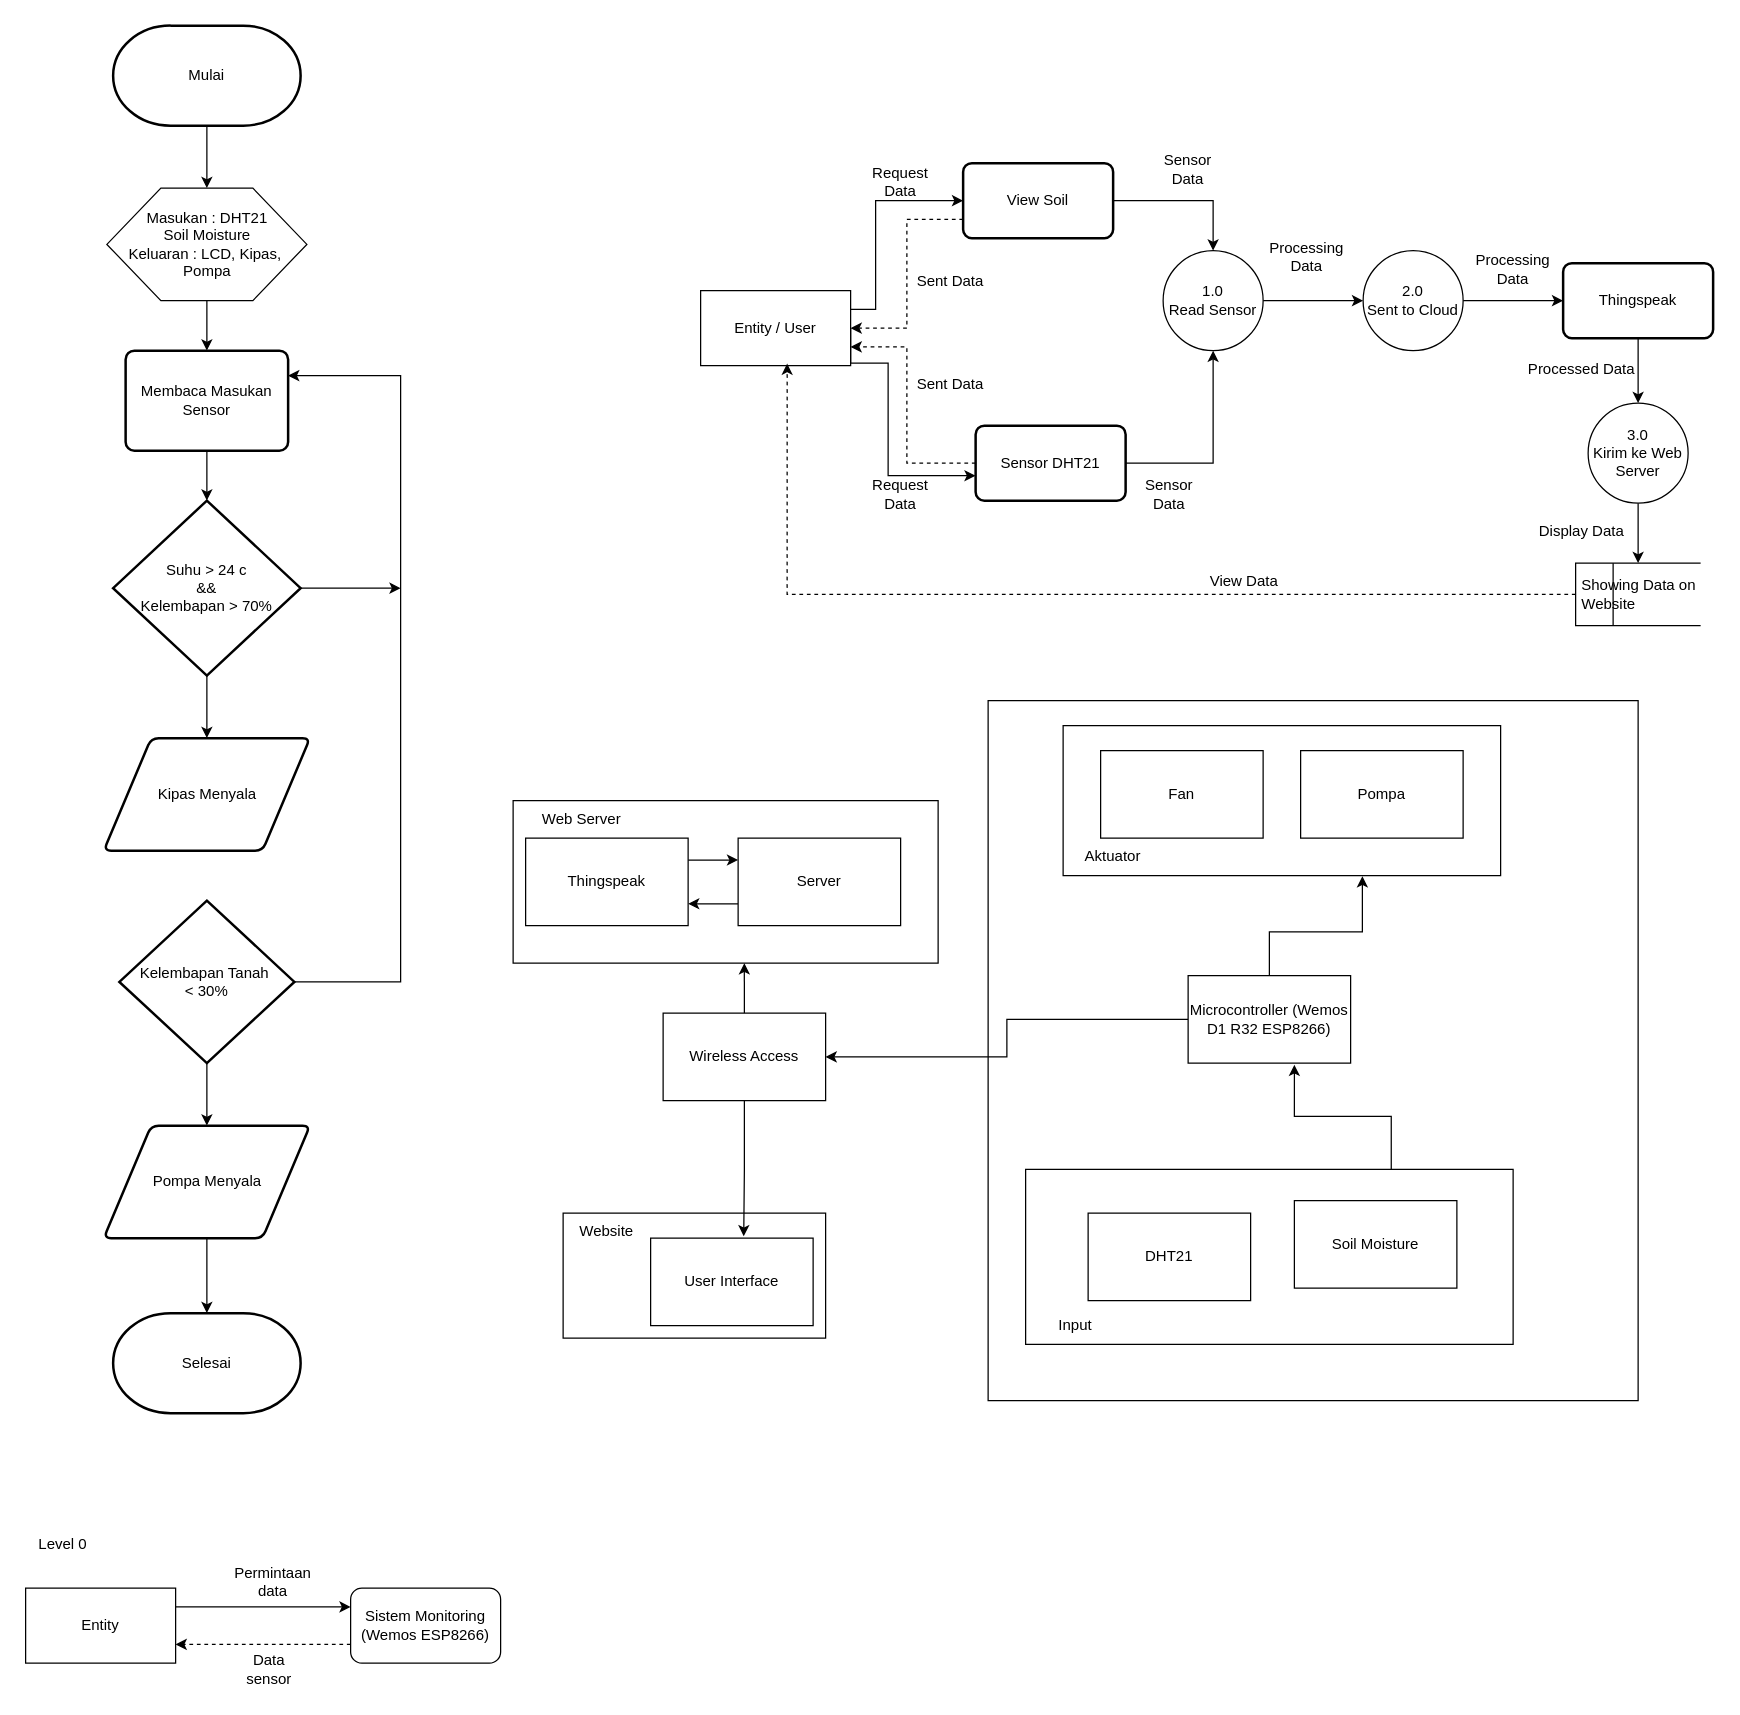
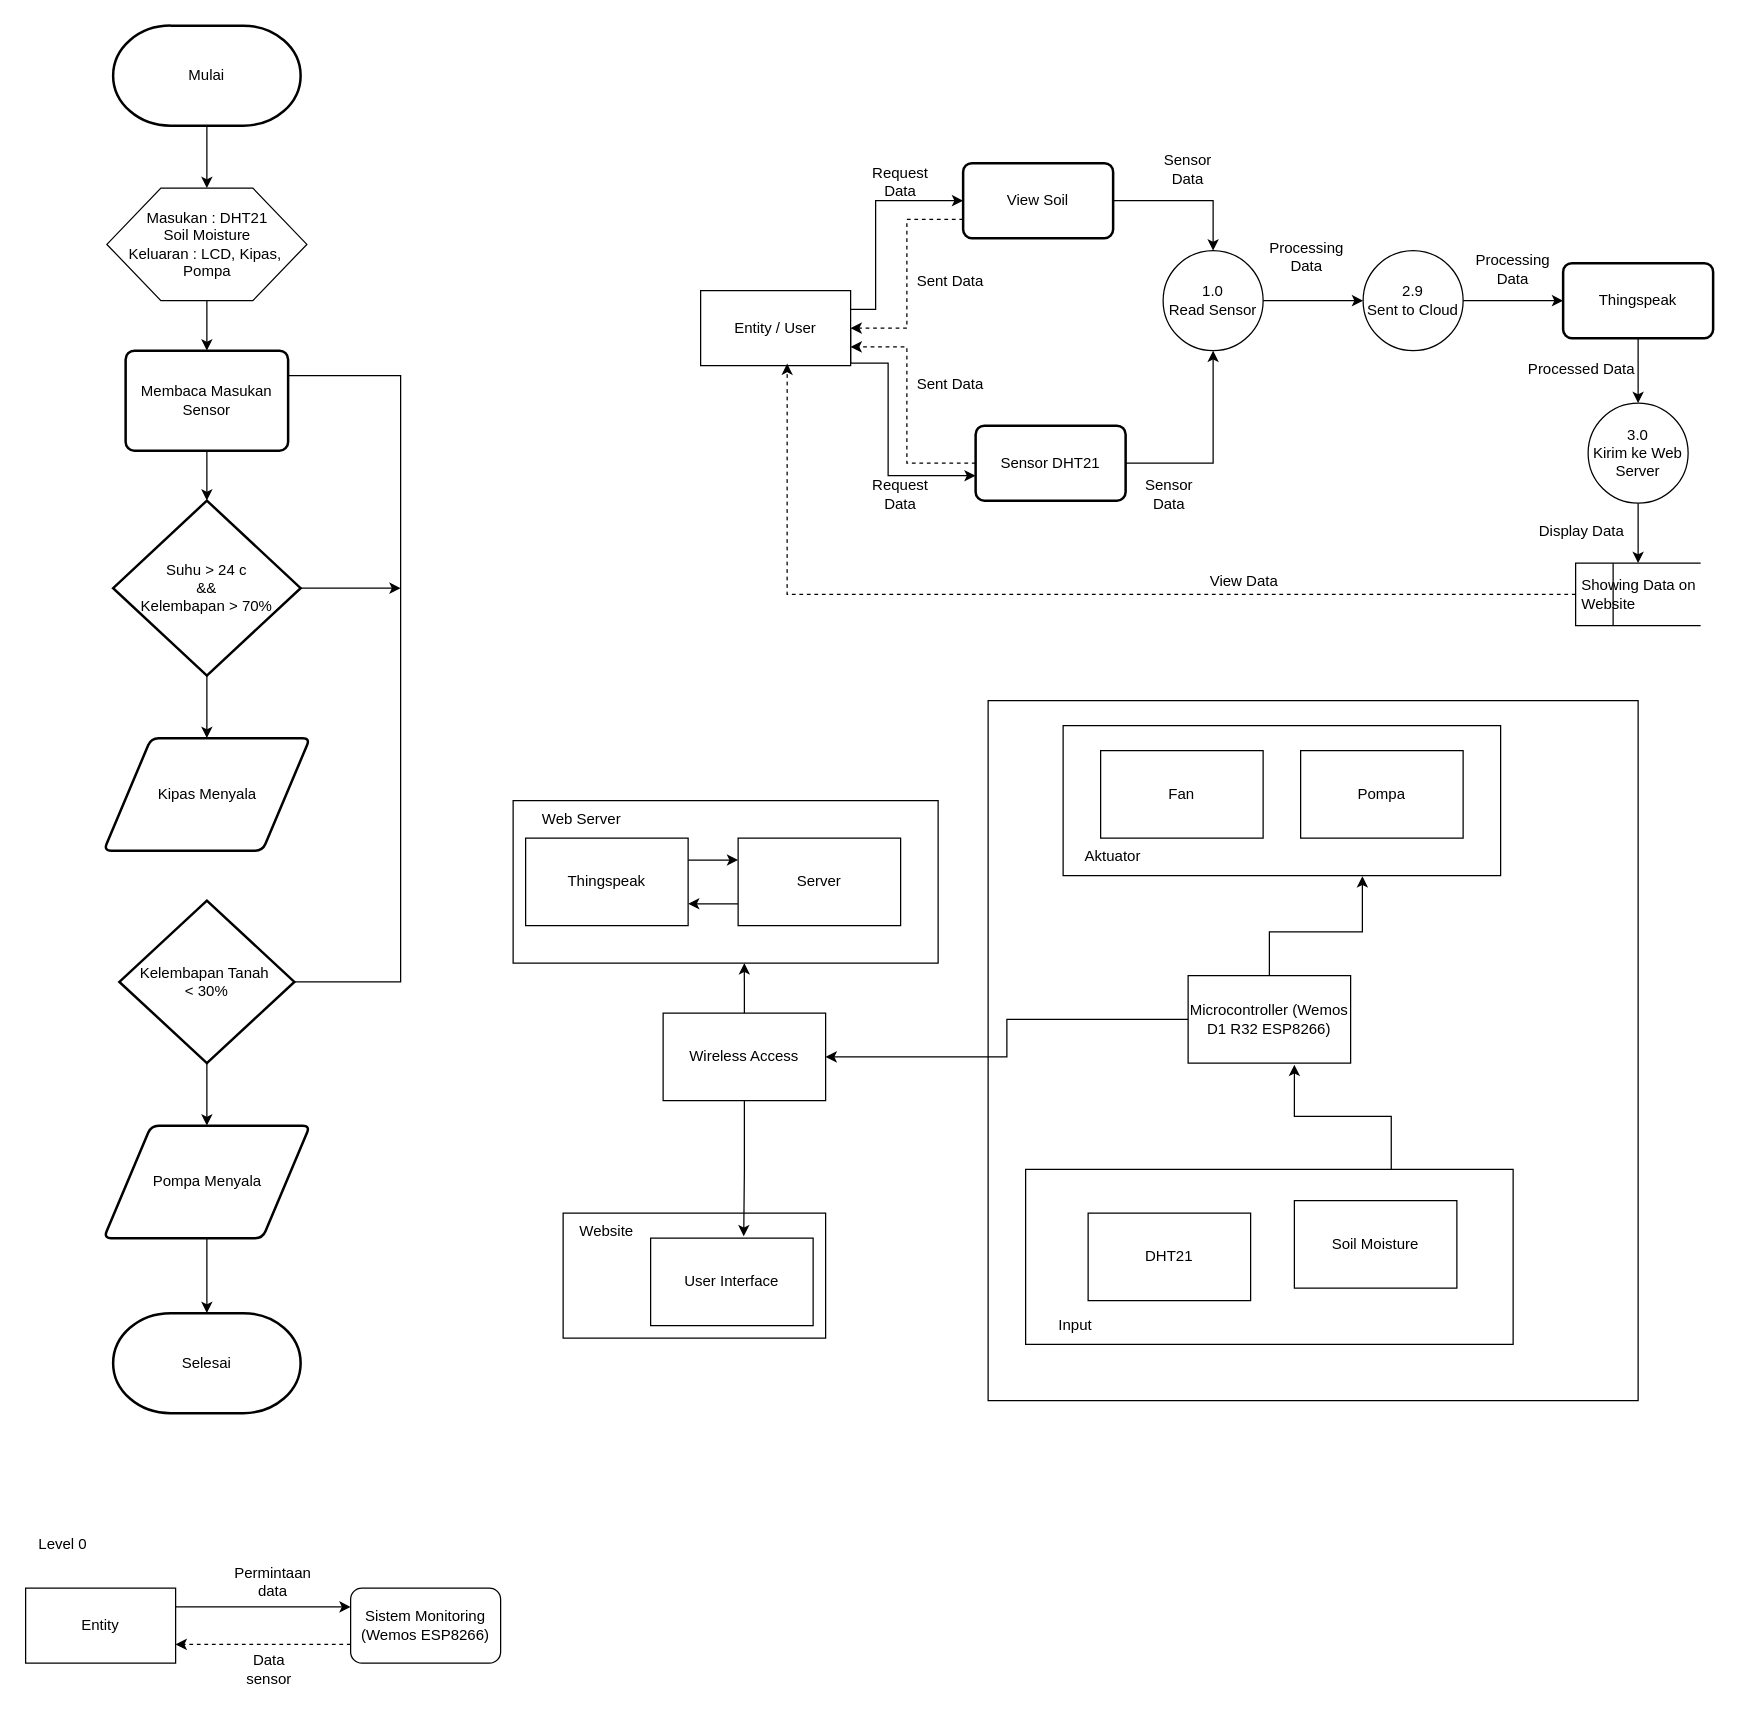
(1413, 301) -> (1413, 301)
(298, 376) -> (294, 376)
